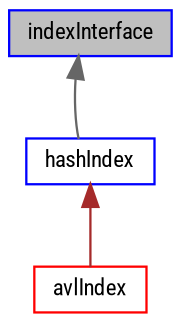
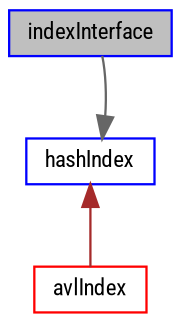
(75, 109) -> (106, 86)
